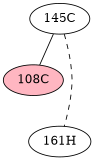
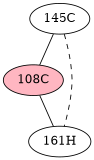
none -> (47, 111)
